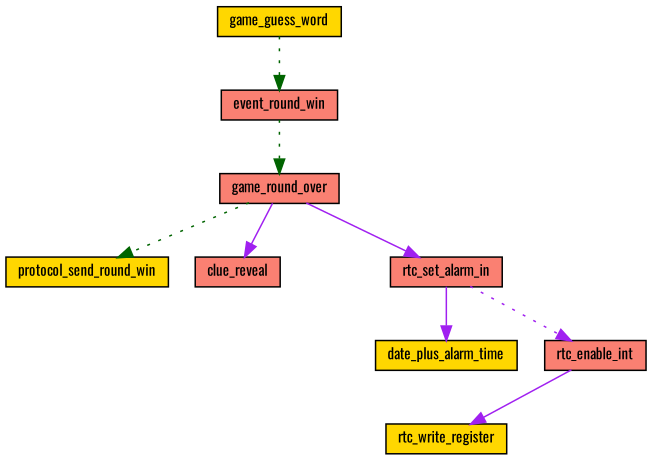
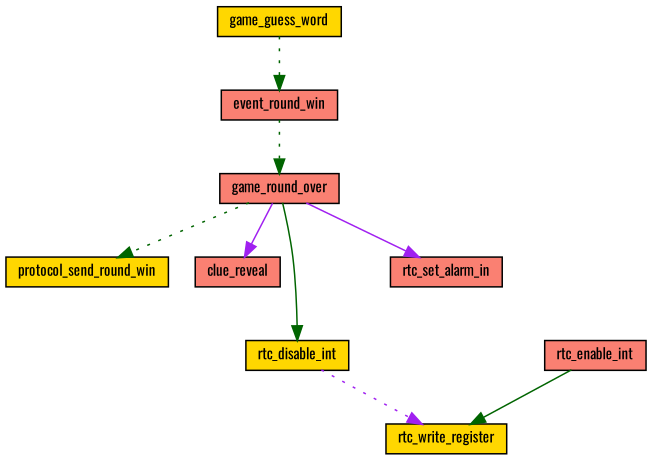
(514, 310) -> none
none -> (297, 355)
(446, 355) -> none
(528, 394) -> (528, 394)
